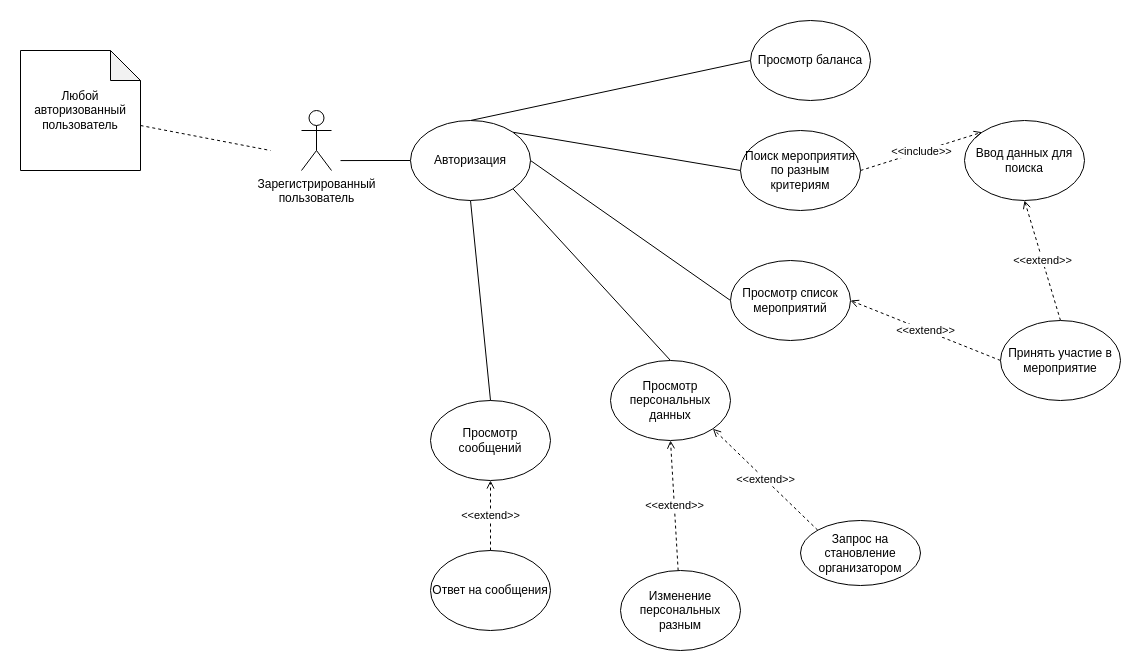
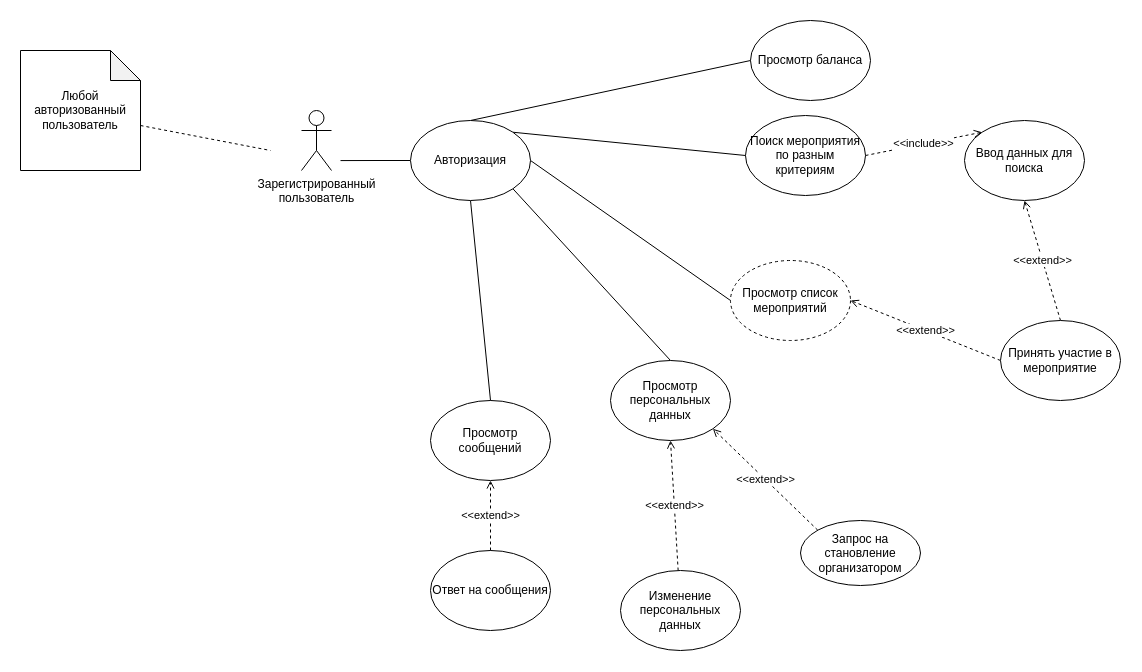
(801, 171) -> (806, 156)
(791, 301) -> (791, 301)
(681, 611) -> (681, 611)
